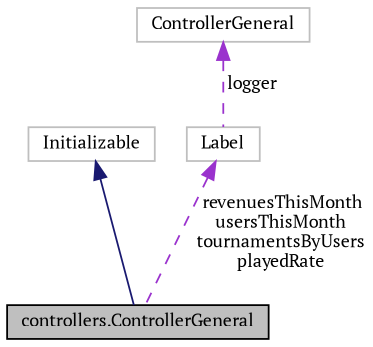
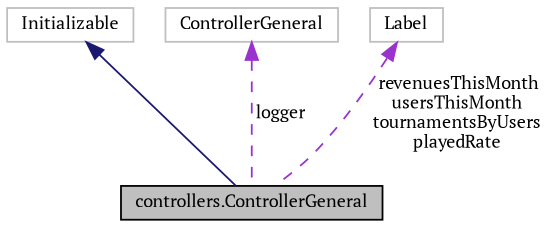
(223, 94) -> (252, 123)
